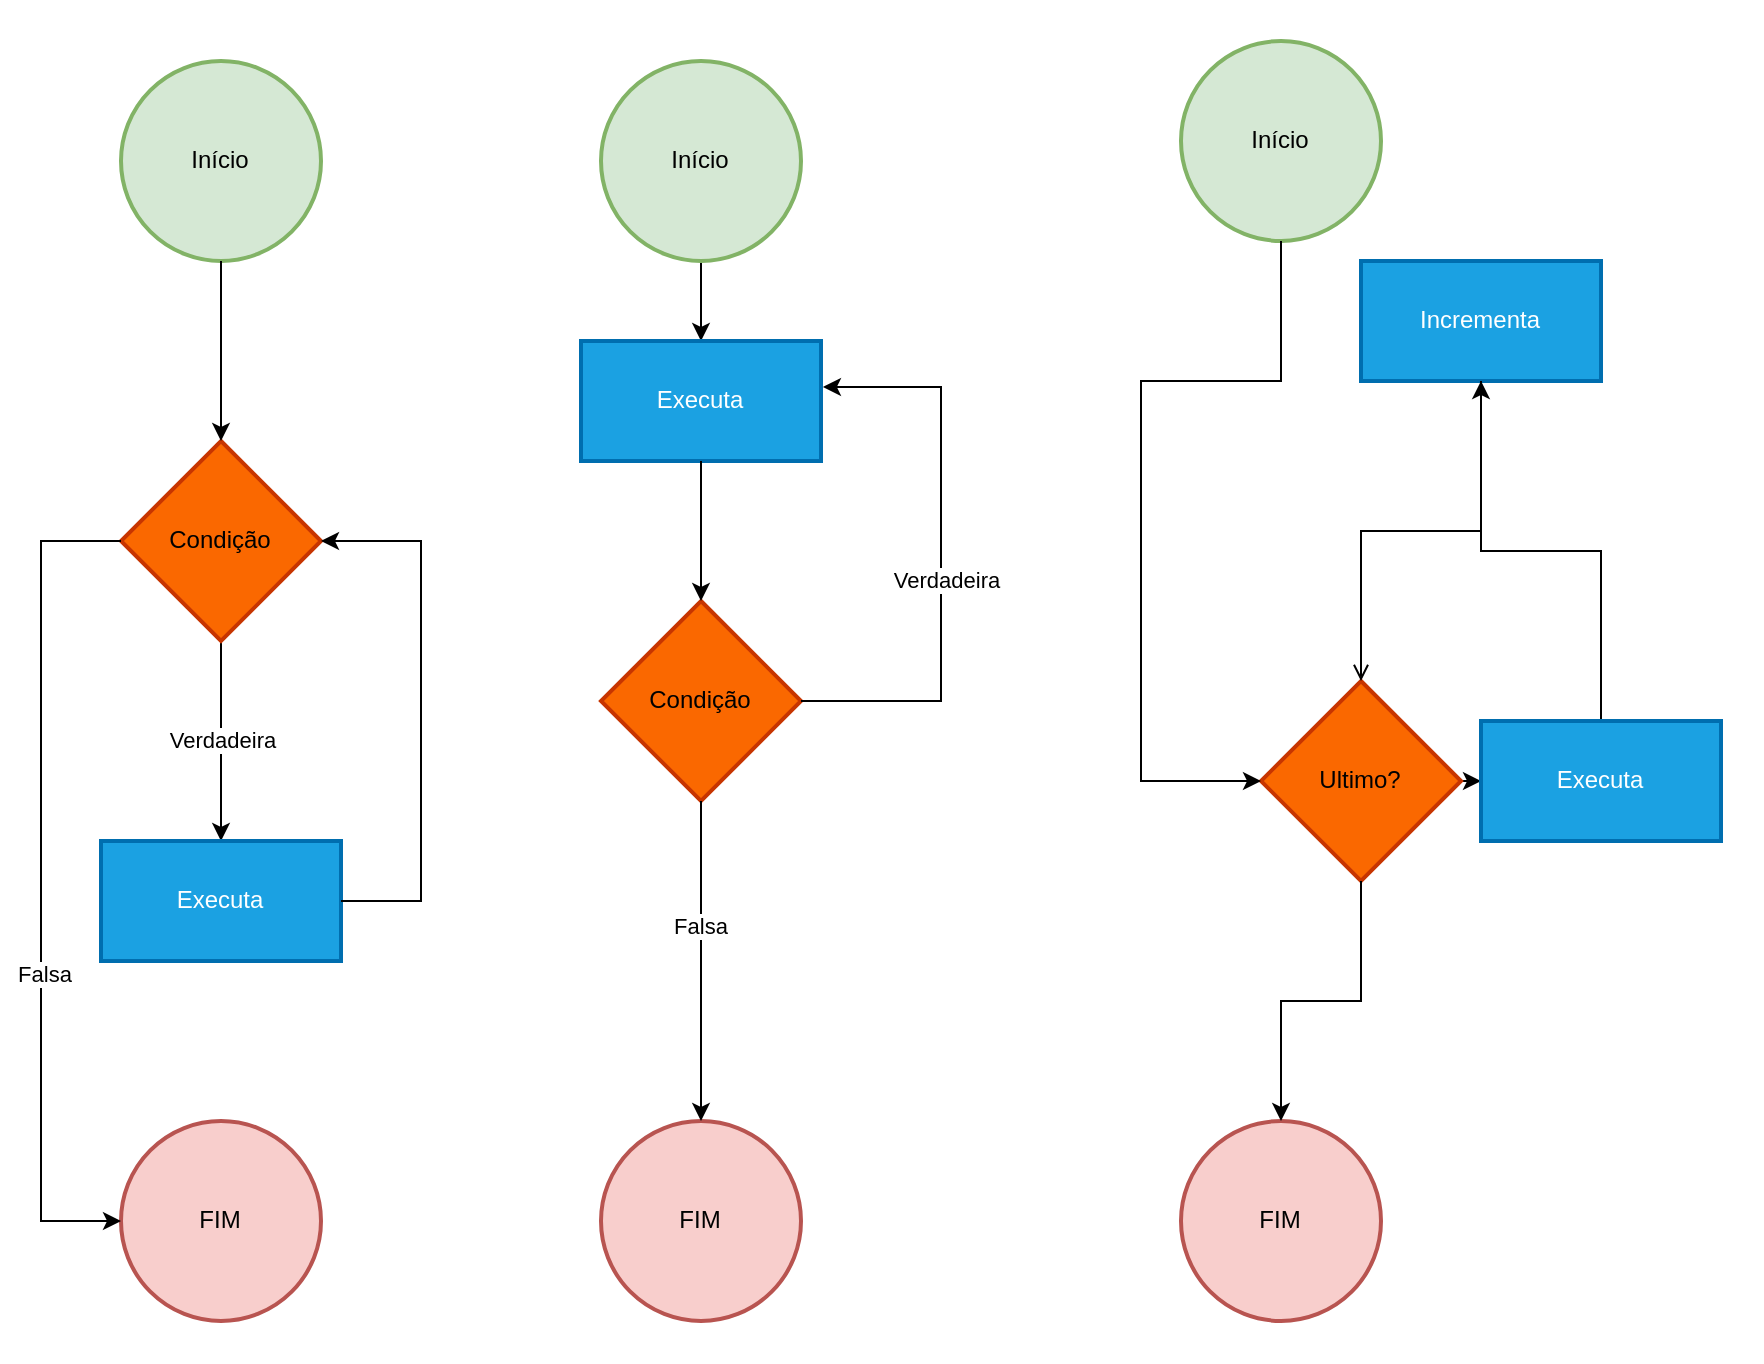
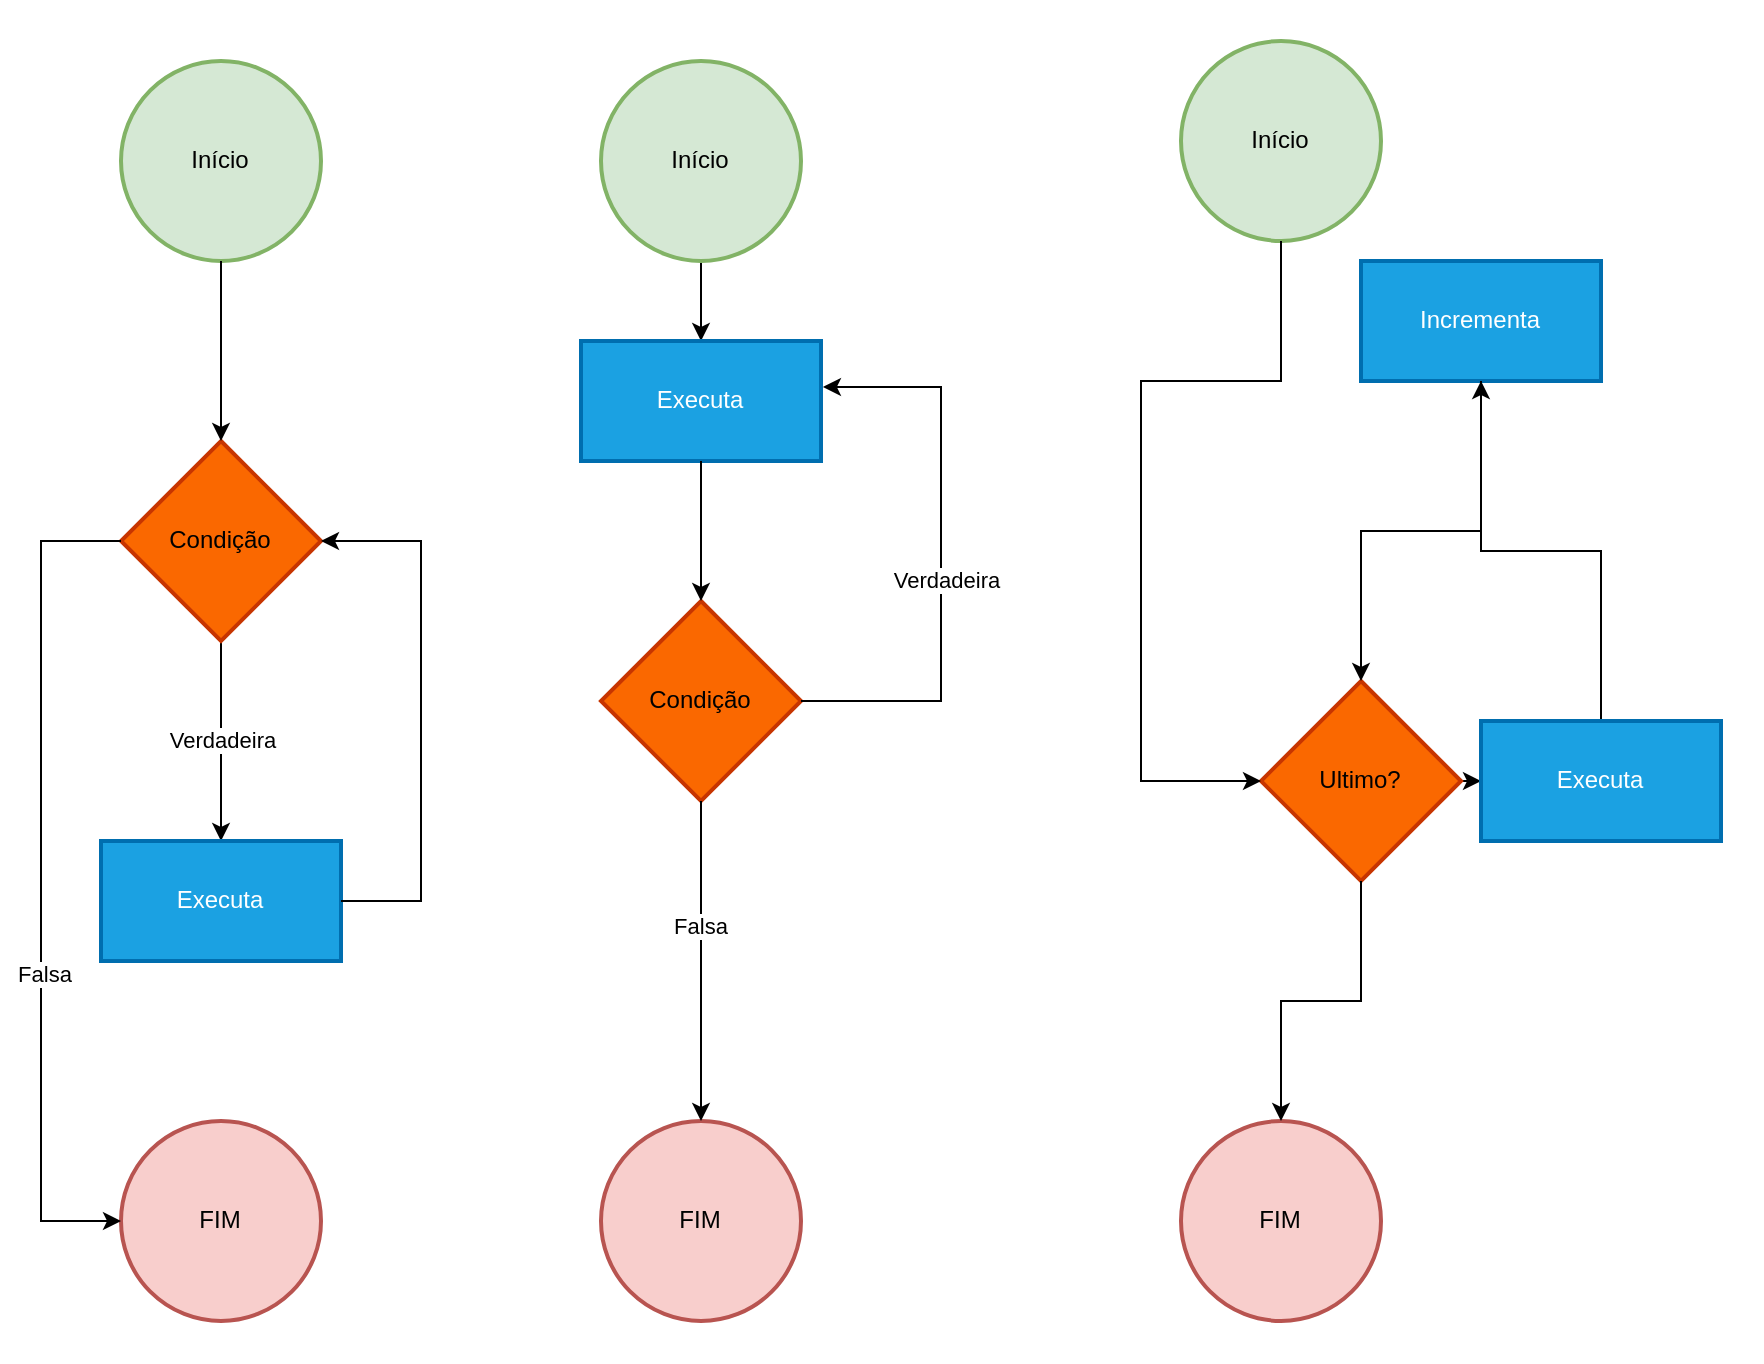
(1361, 668) -> (1361, 666)
